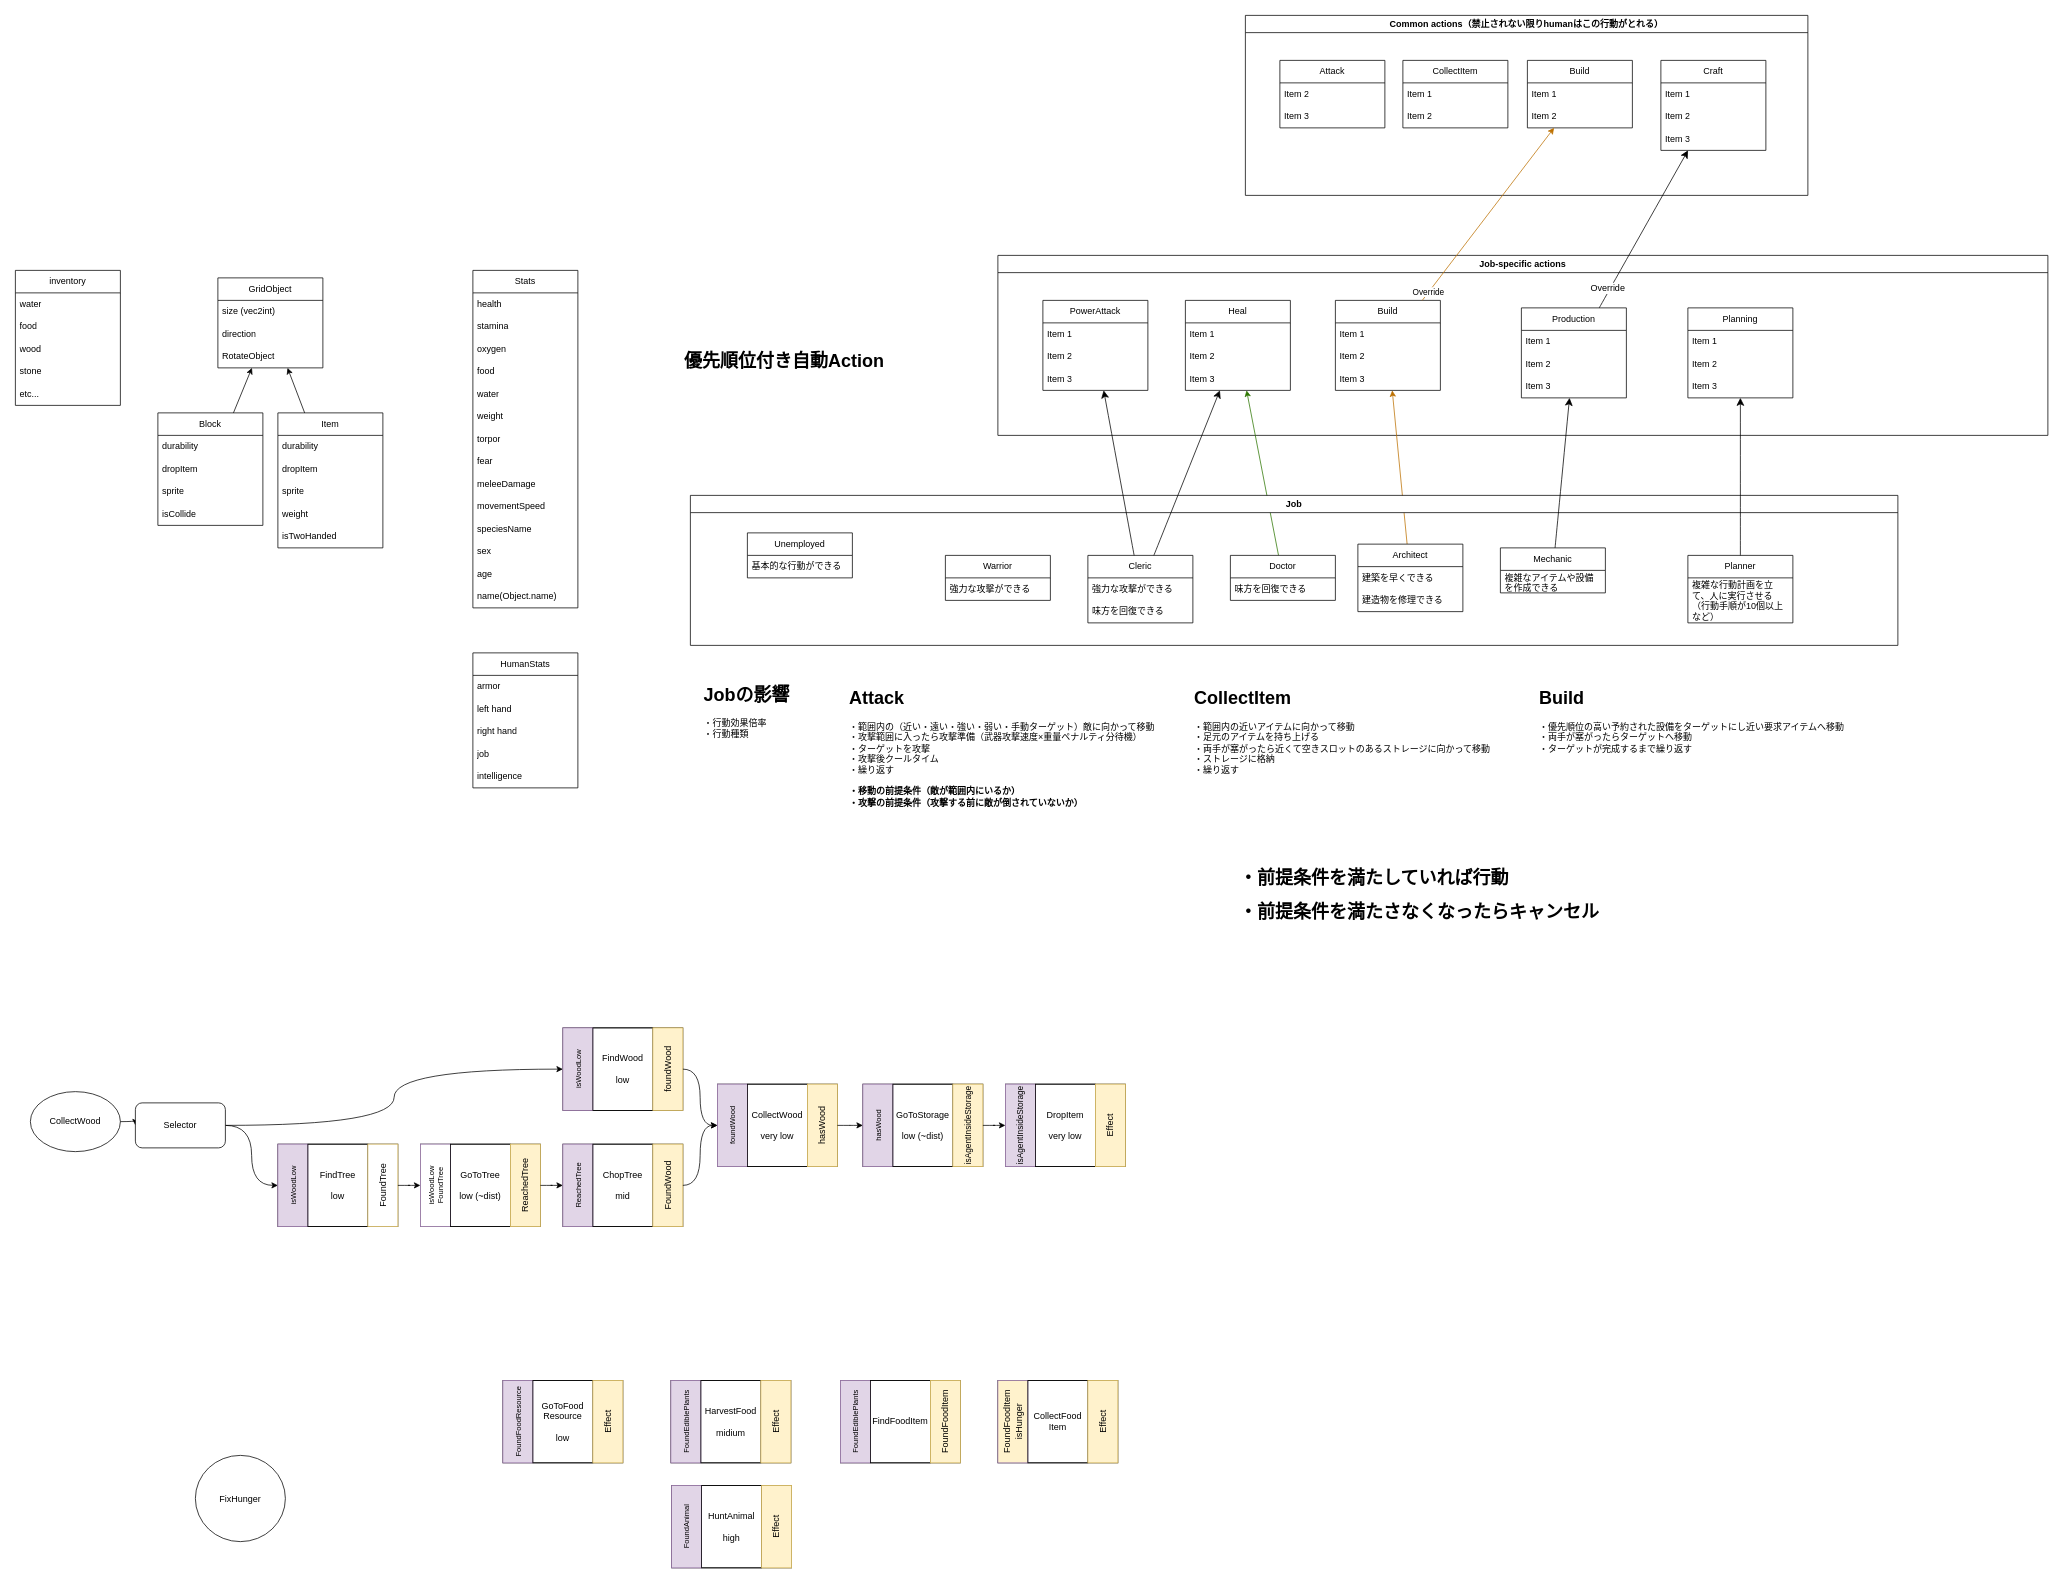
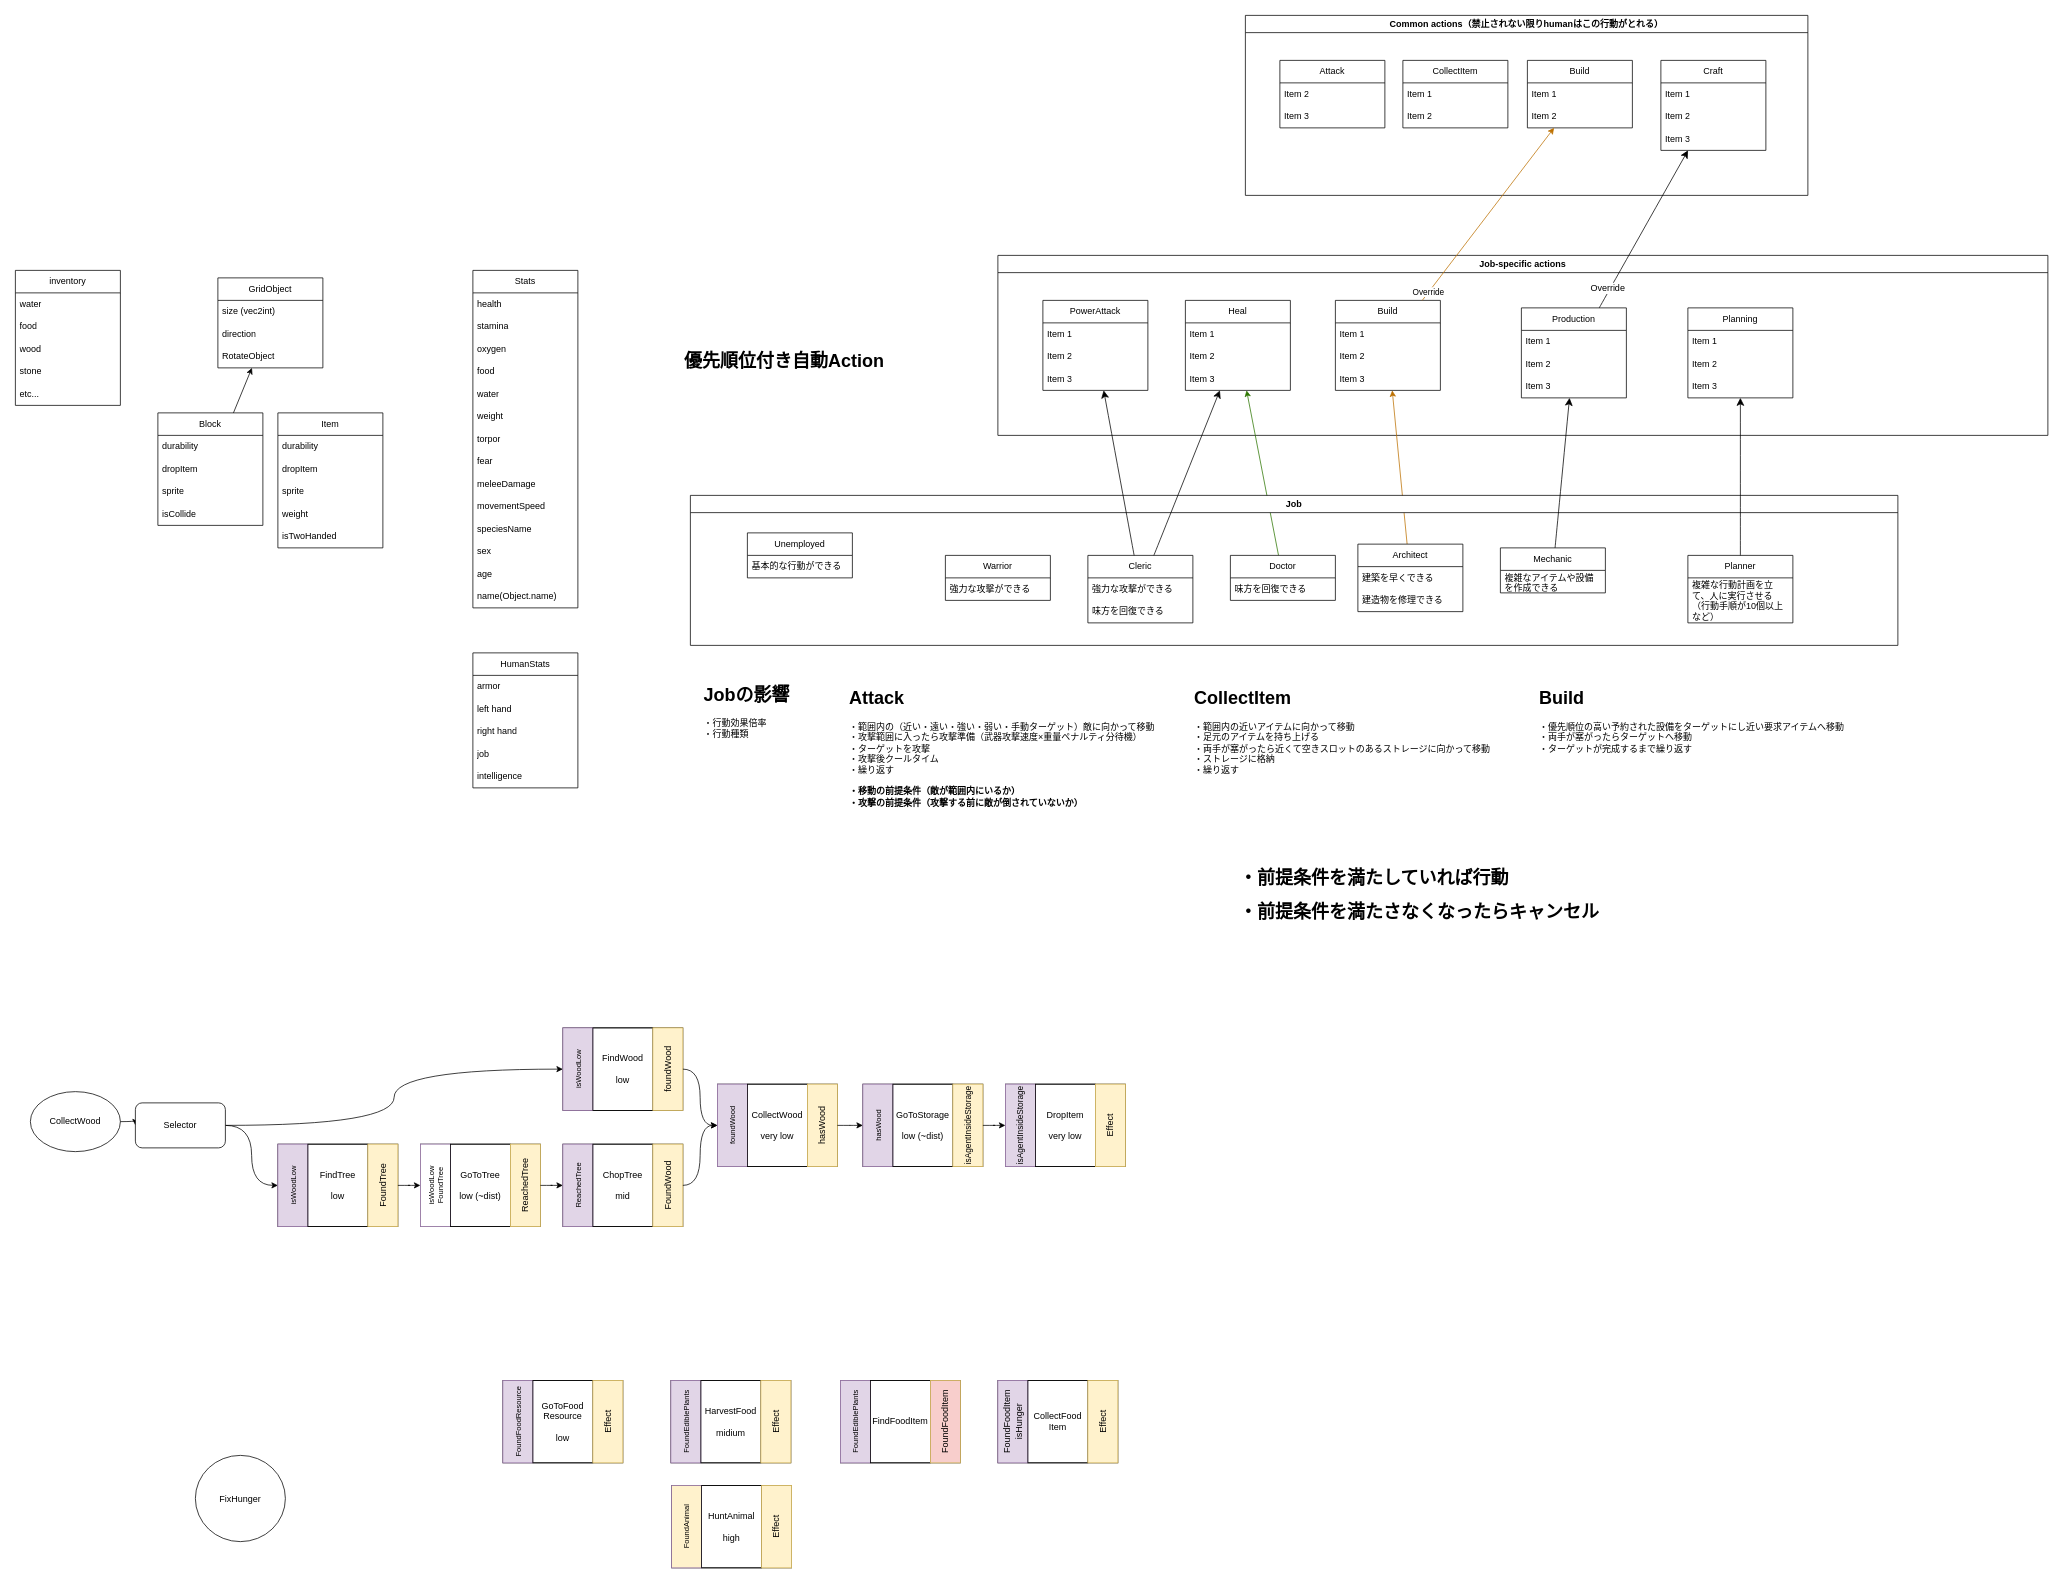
(297, 392) -> none
(383, 1185) -> (383, 1185)
(945, 1422) -> (945, 1422)
(1013, 1422) -> (1013, 1422)
(687, 1527) -> (687, 1527)
